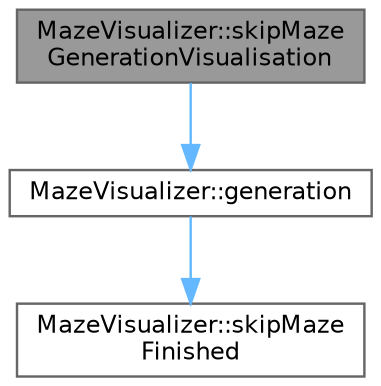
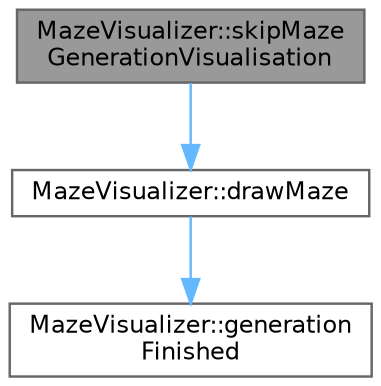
(191, 193) -> (191, 193)
(191, 340) -> (191, 340)
